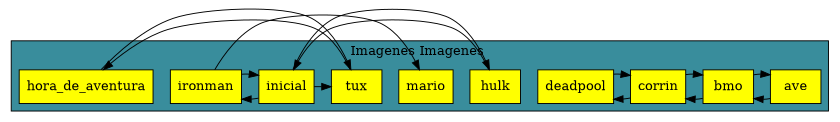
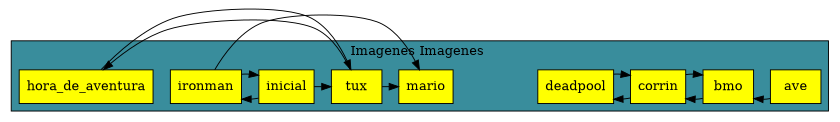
(757, 74) -> none
none -> (386, 87)
(495, 87) -> none
